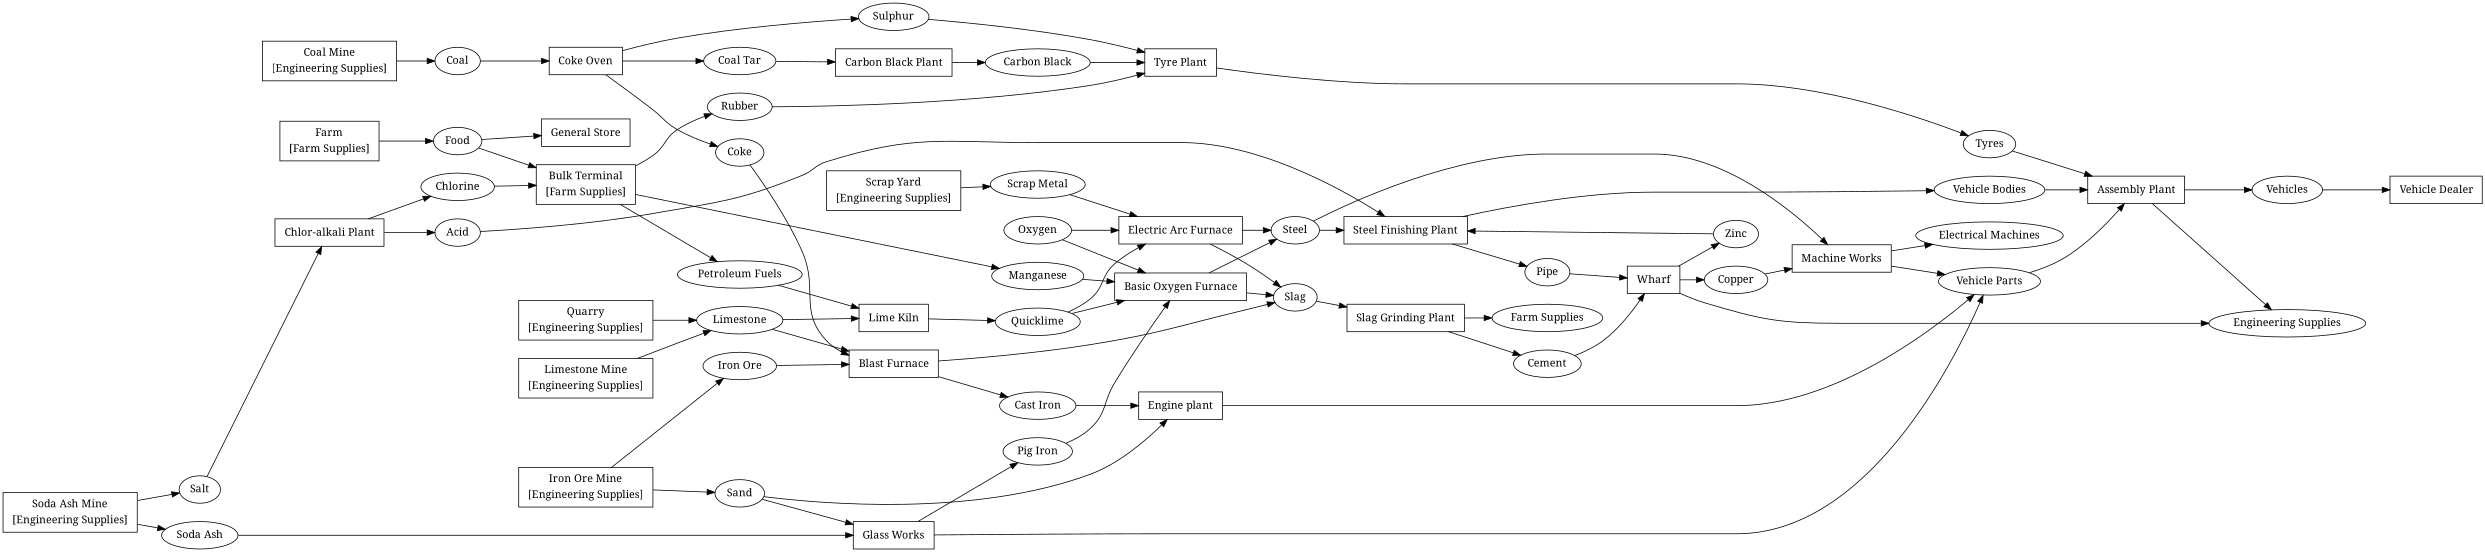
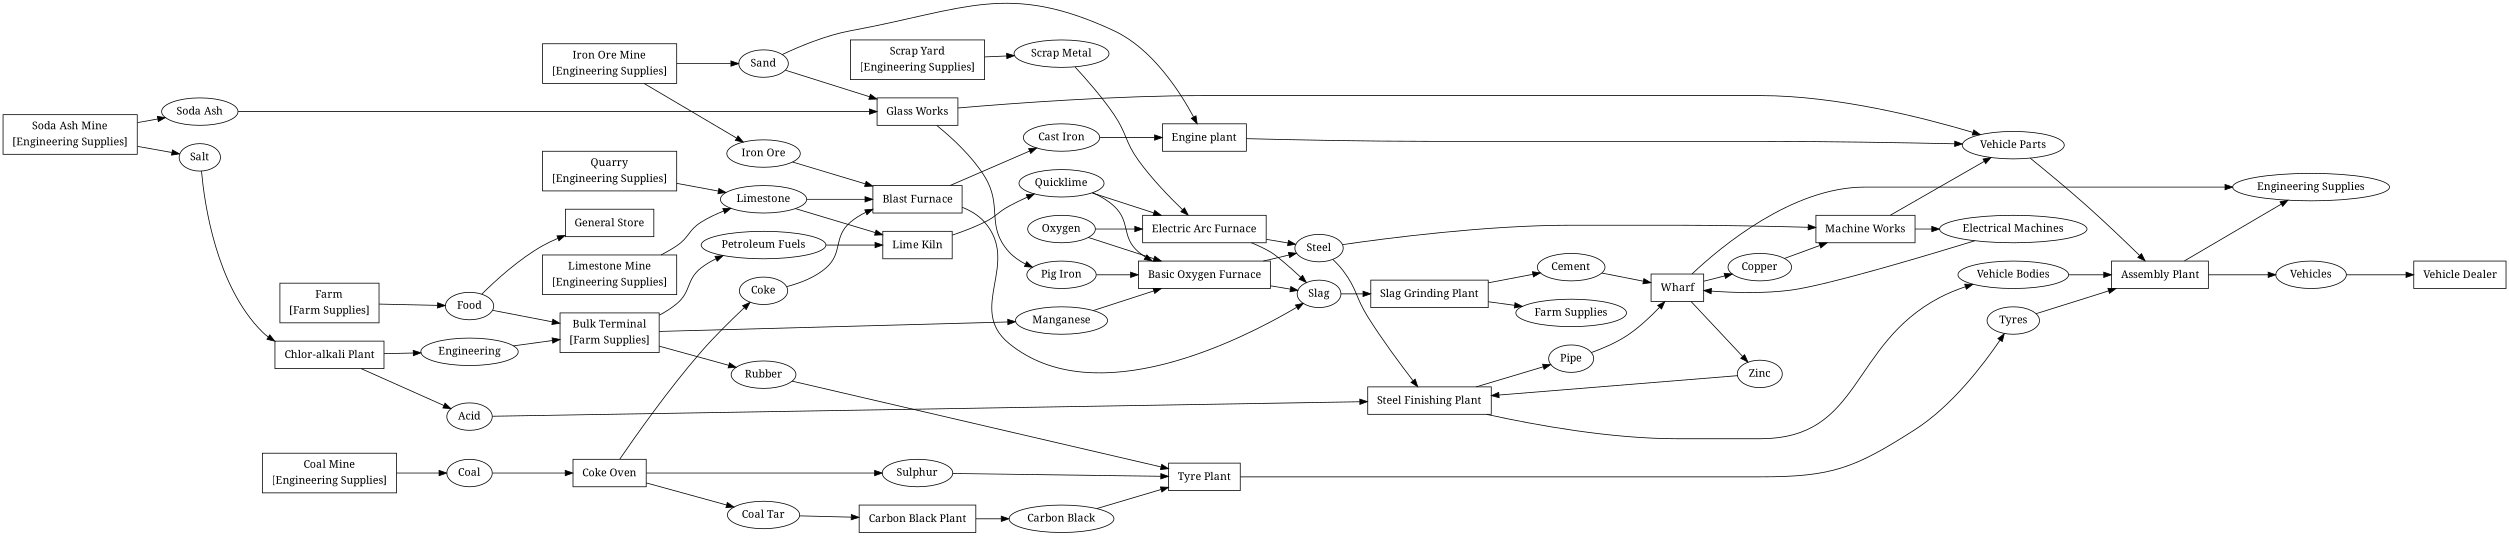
(458, 187) -> (470, 352)
none -> (1845, 278)
